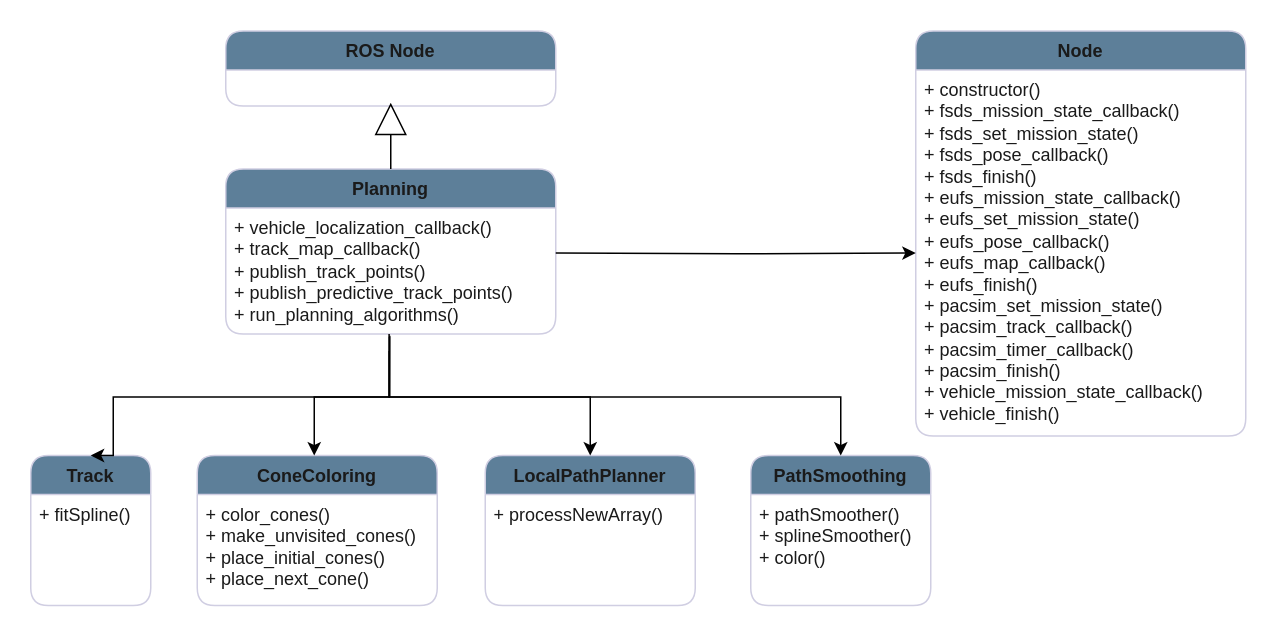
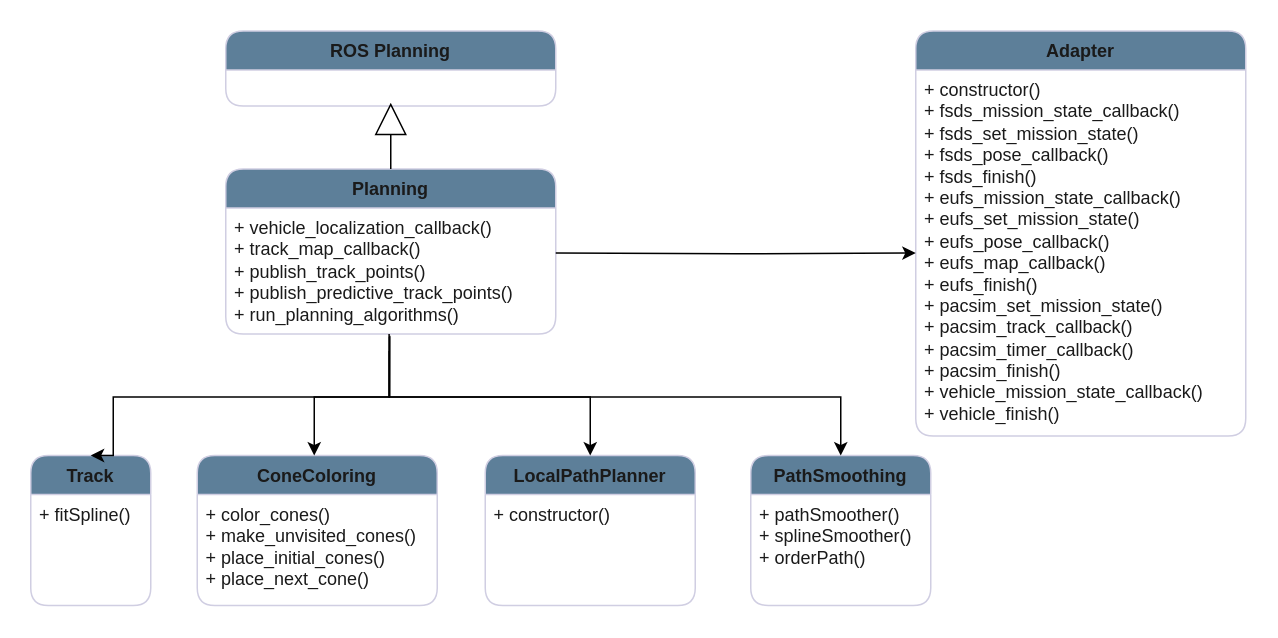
(391, 52) -> (391, 52)
(1081, 52) -> (1081, 52)
(588, 516) -> (568, 516)
(842, 548) -> (842, 548)
